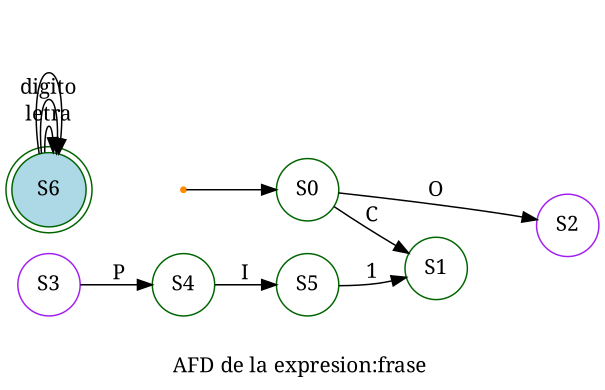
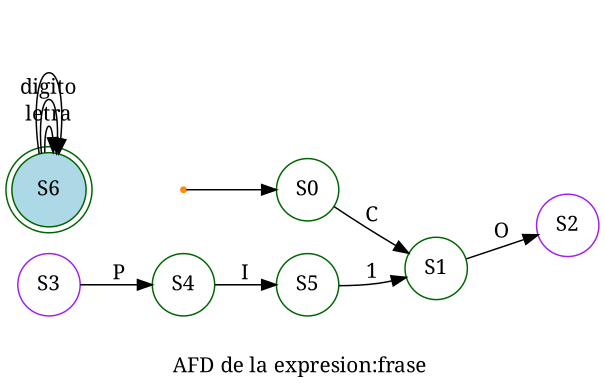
(431, 204) -> (495, 249)
